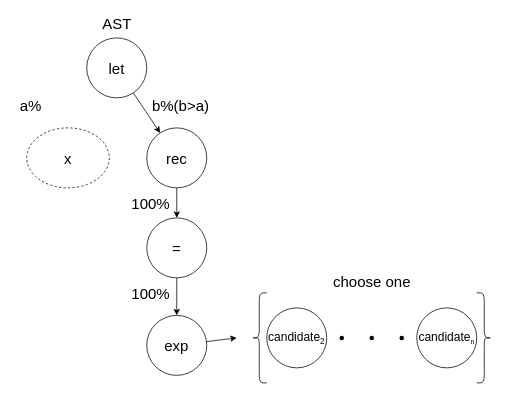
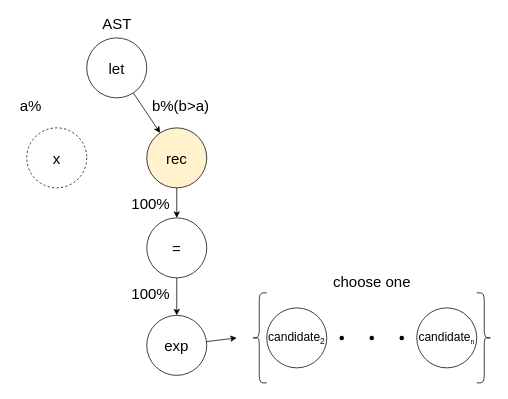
(68, 158) -> (57, 158)
(177, 158) -> (177, 158)
